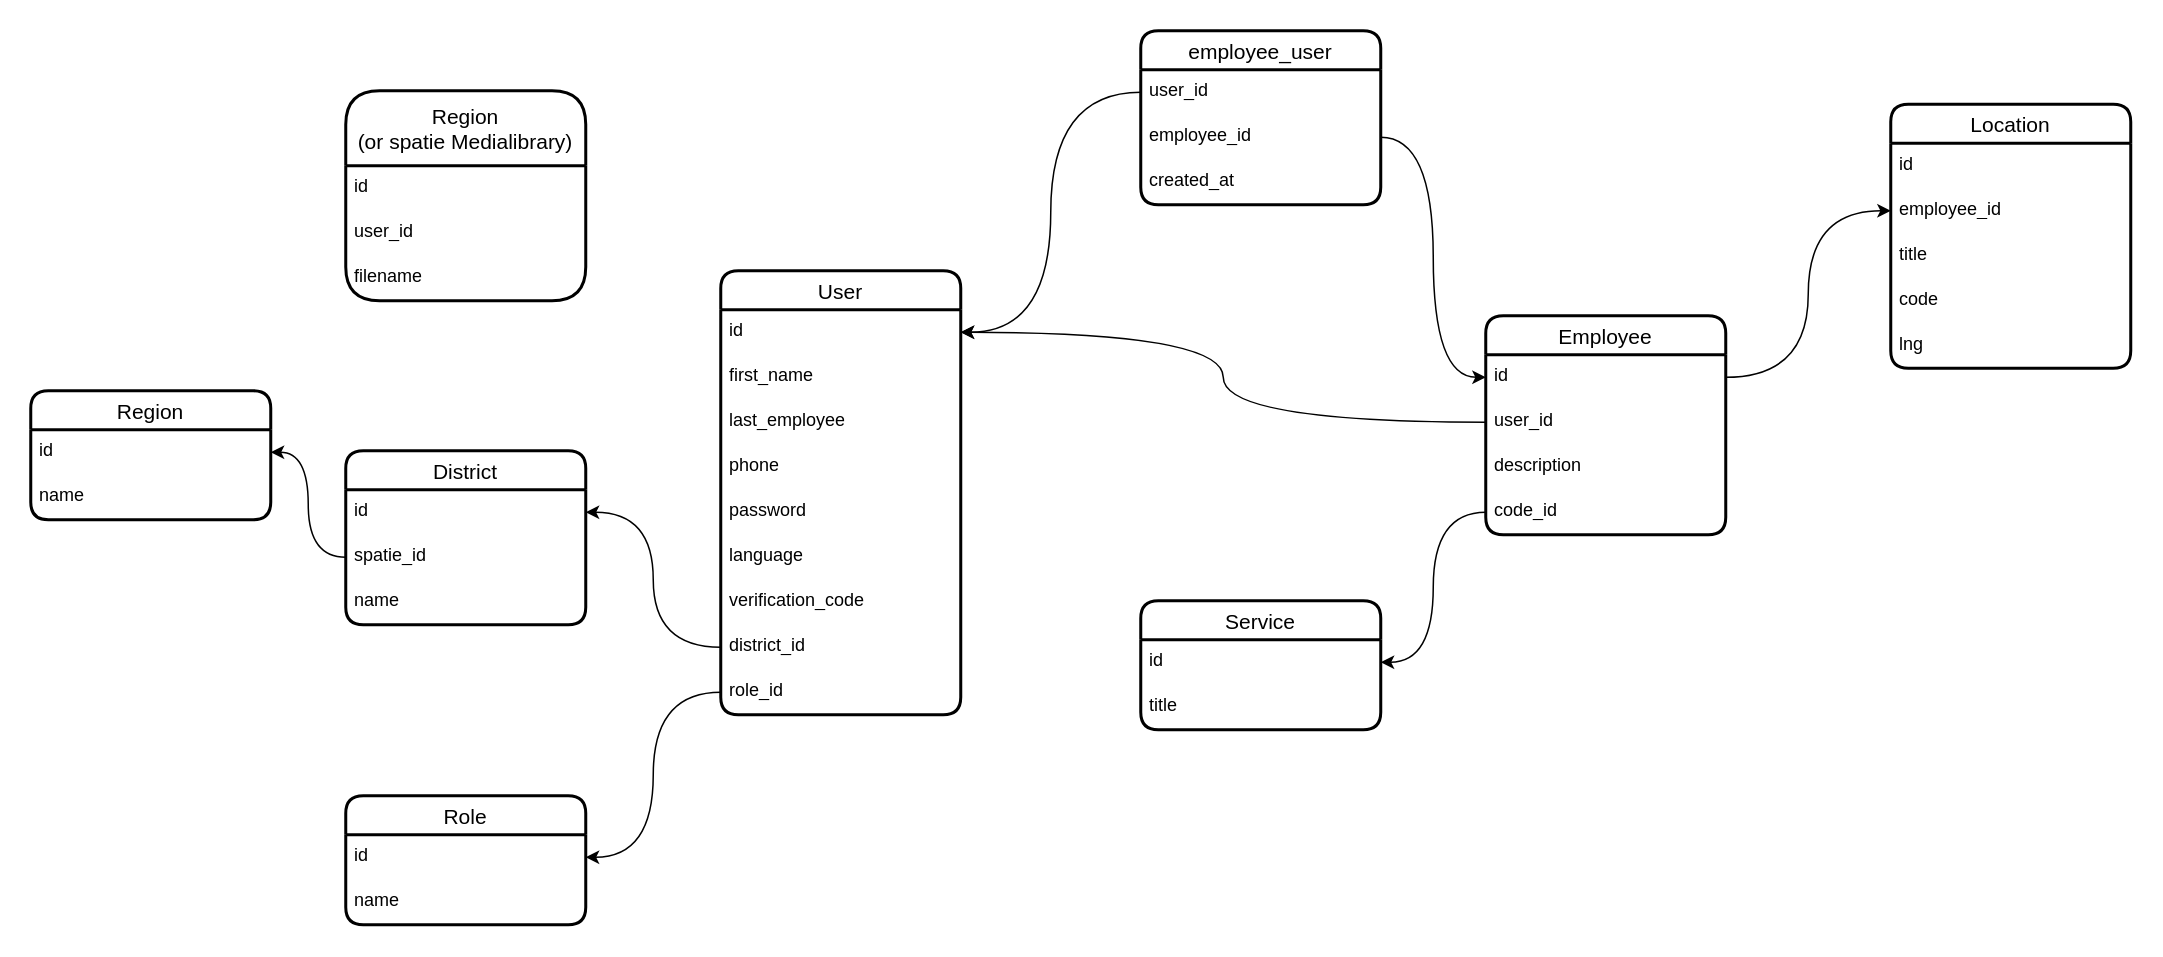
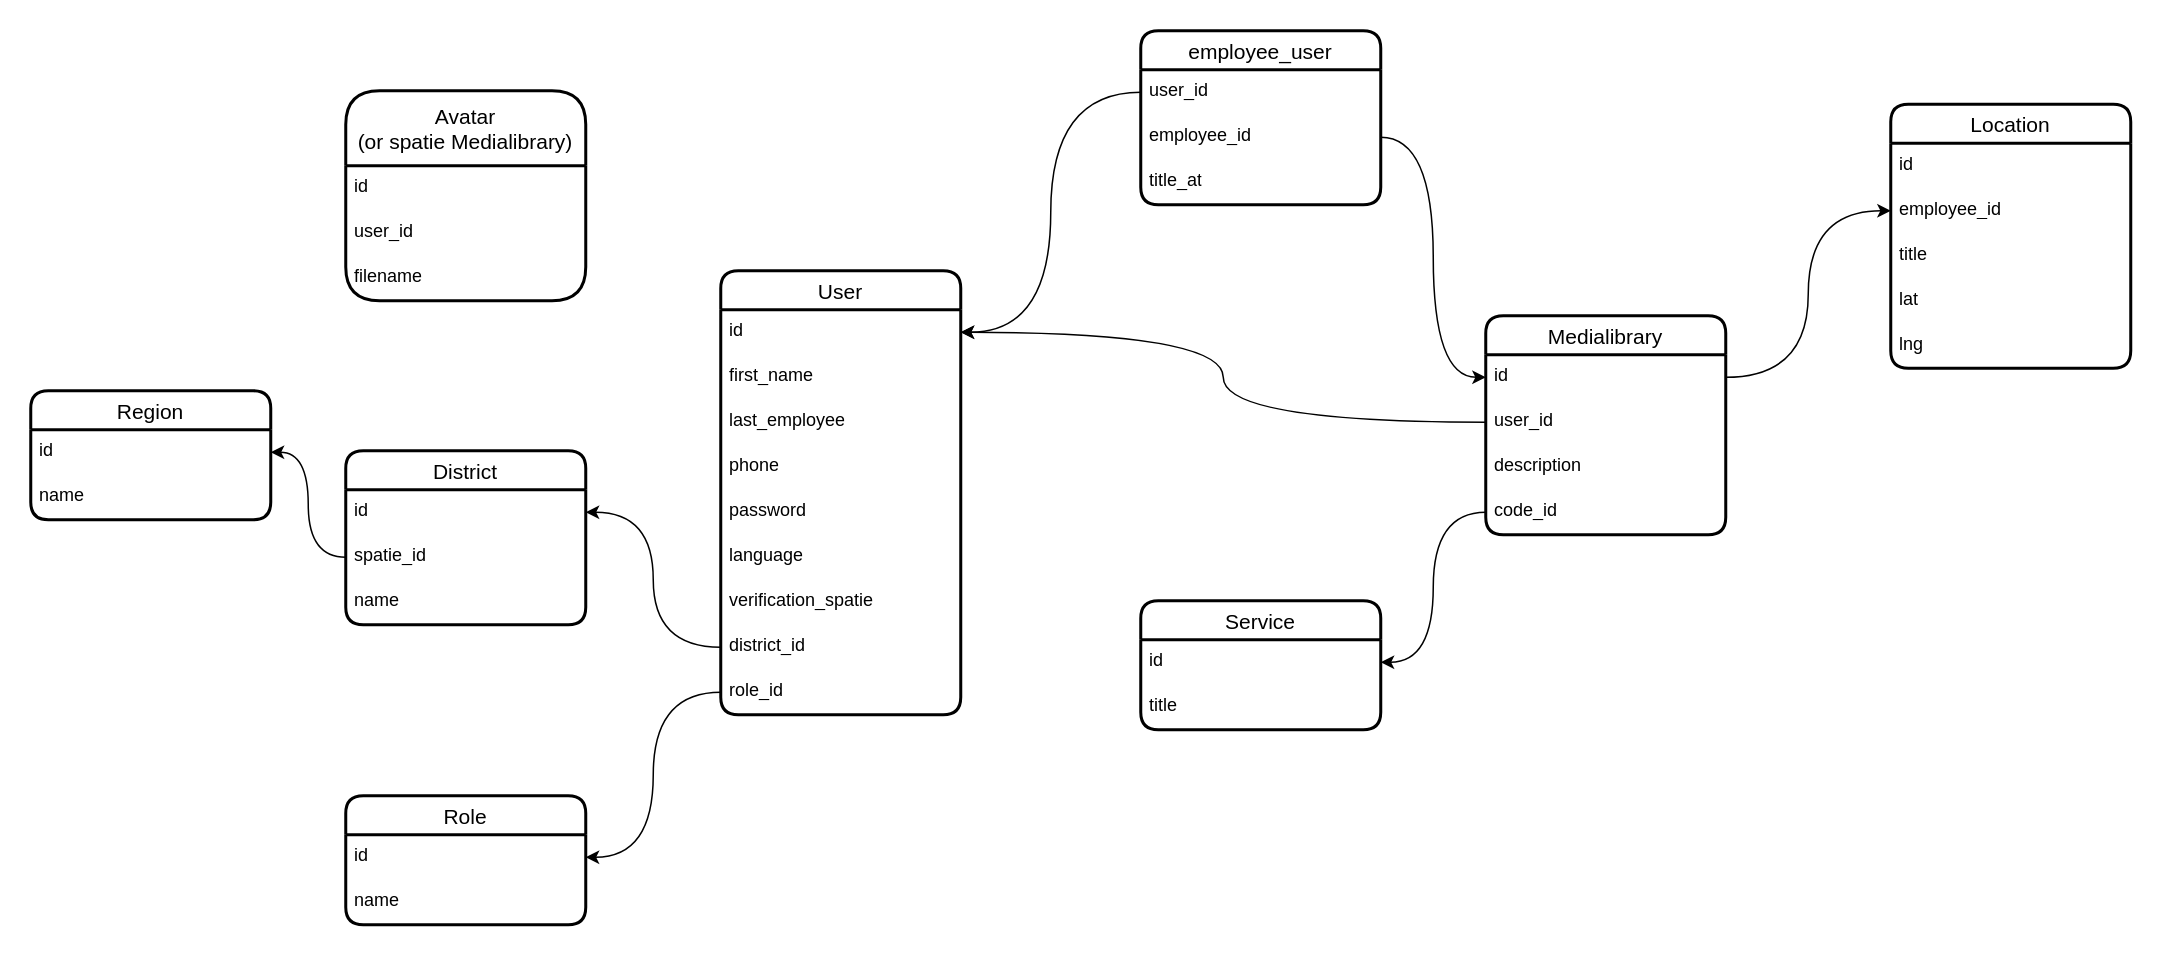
(465, 117) -> (465, 117)
(1200, 181) -> (1185, 181)
(1920, 300) -> (1913, 300)
(1605, 337) -> (1605, 337)
(808, 601) -> (816, 601)
